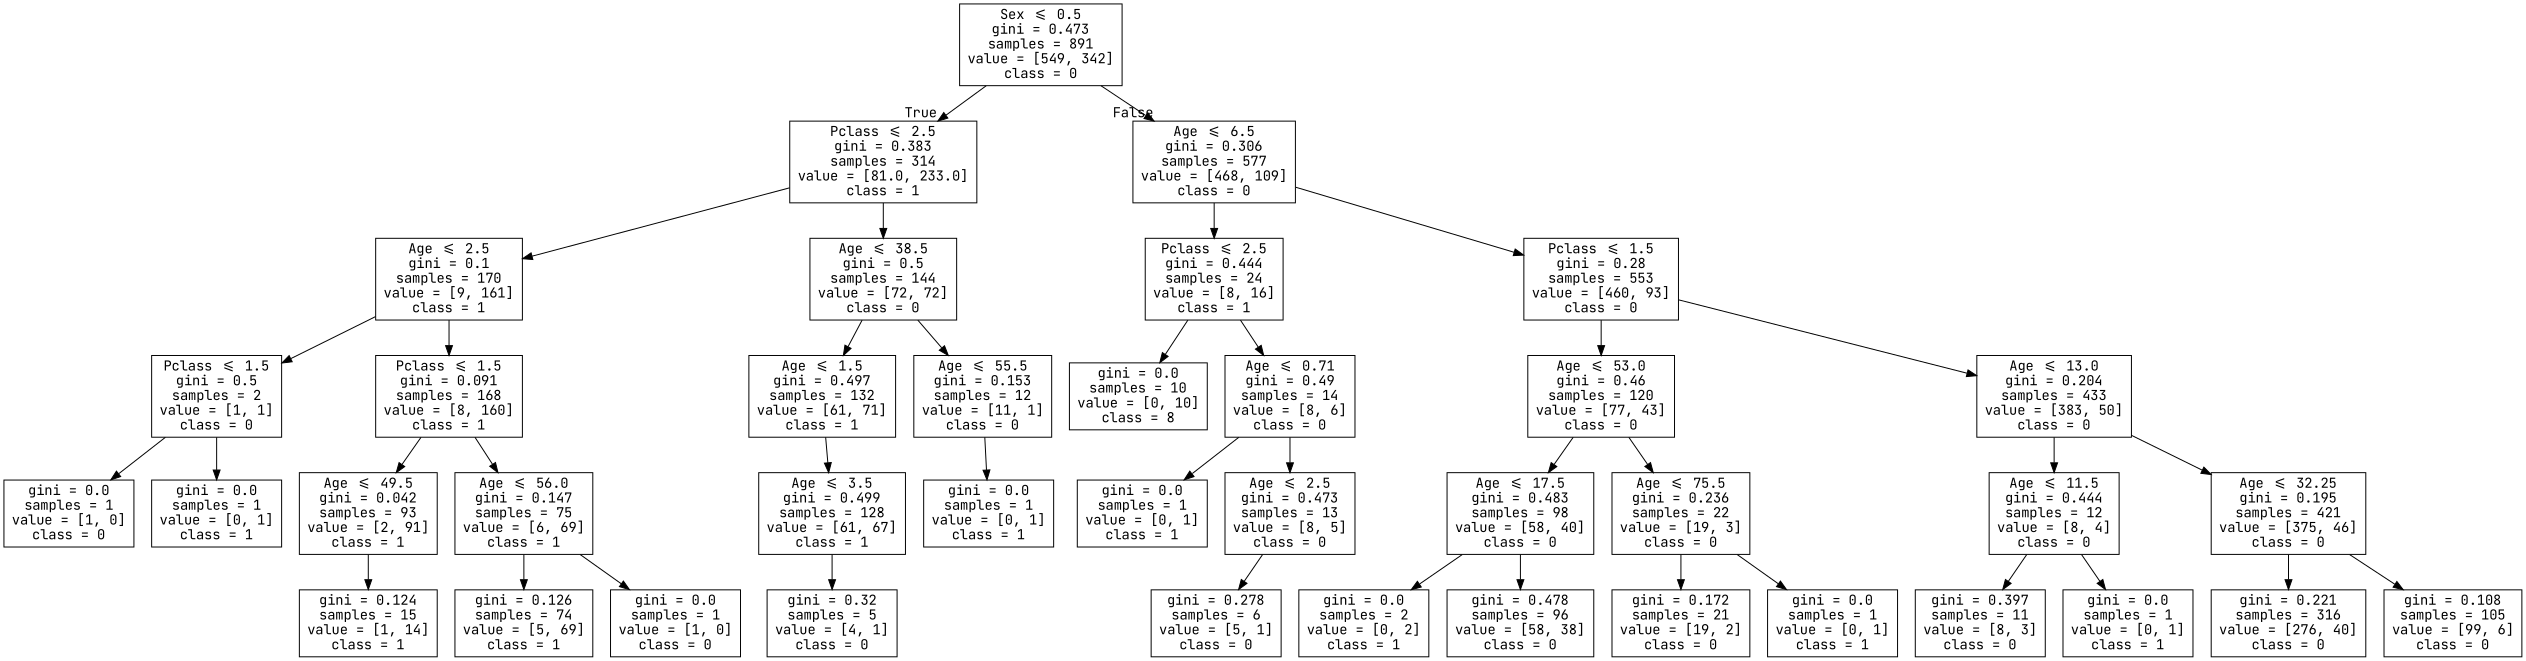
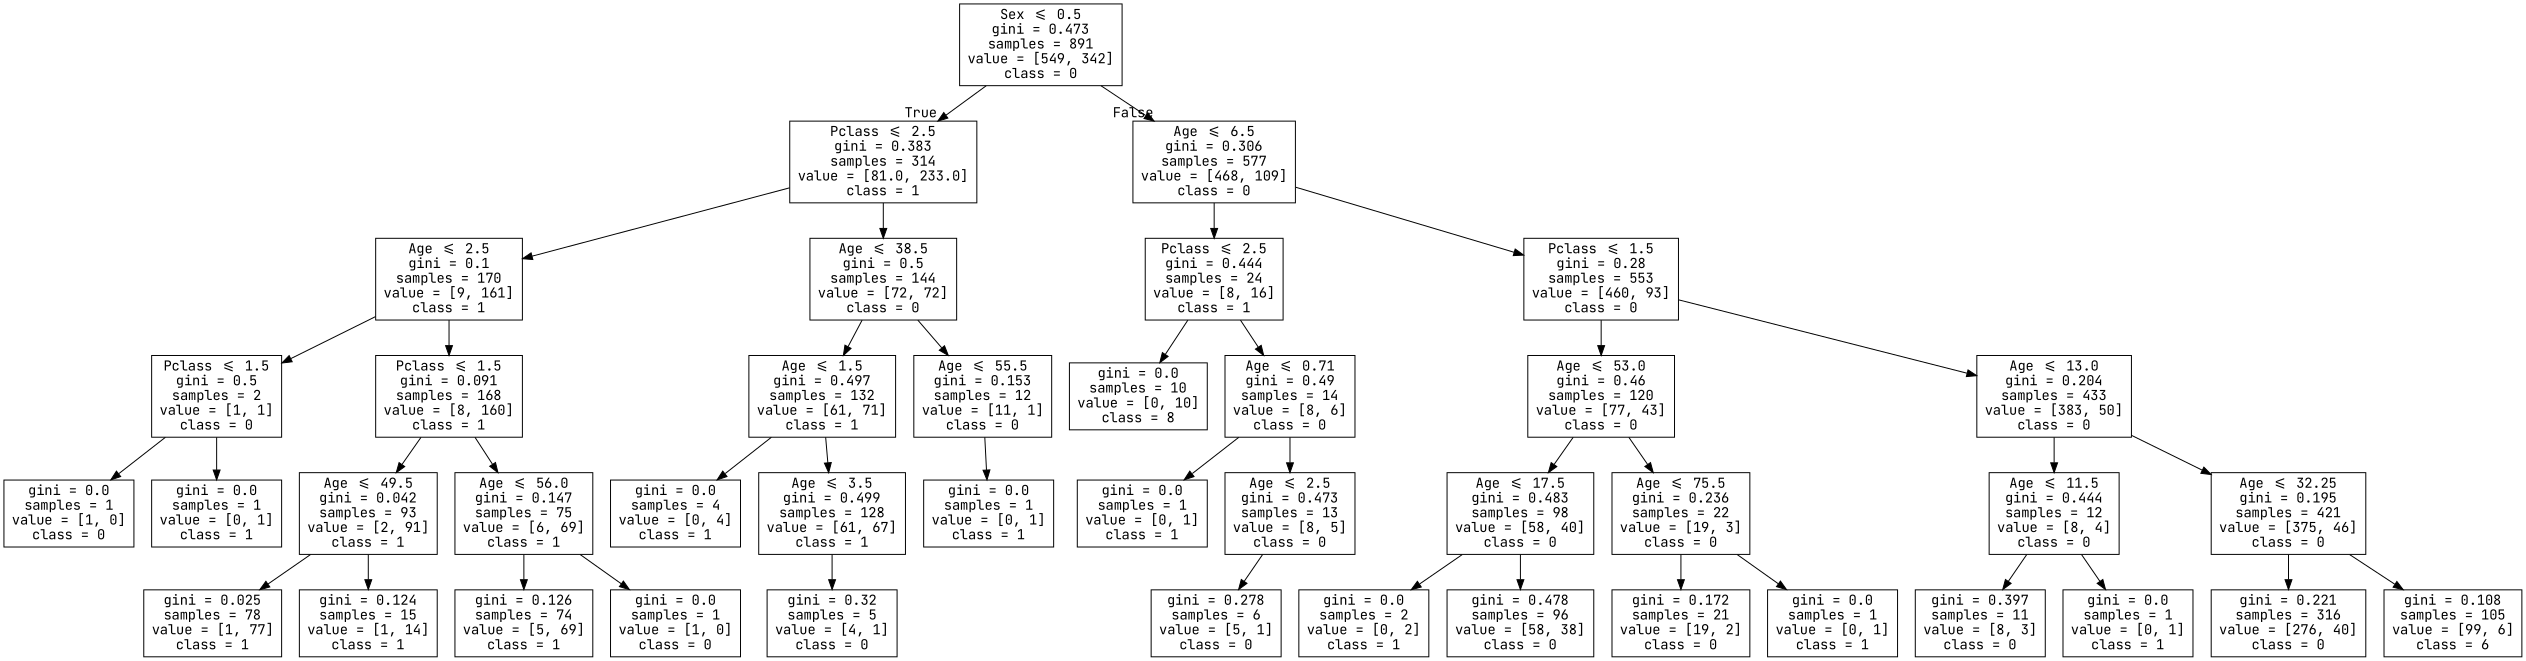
none -> (676, 514)
none -> (213, 623)
(2453, 623) -> (2453, 623)
